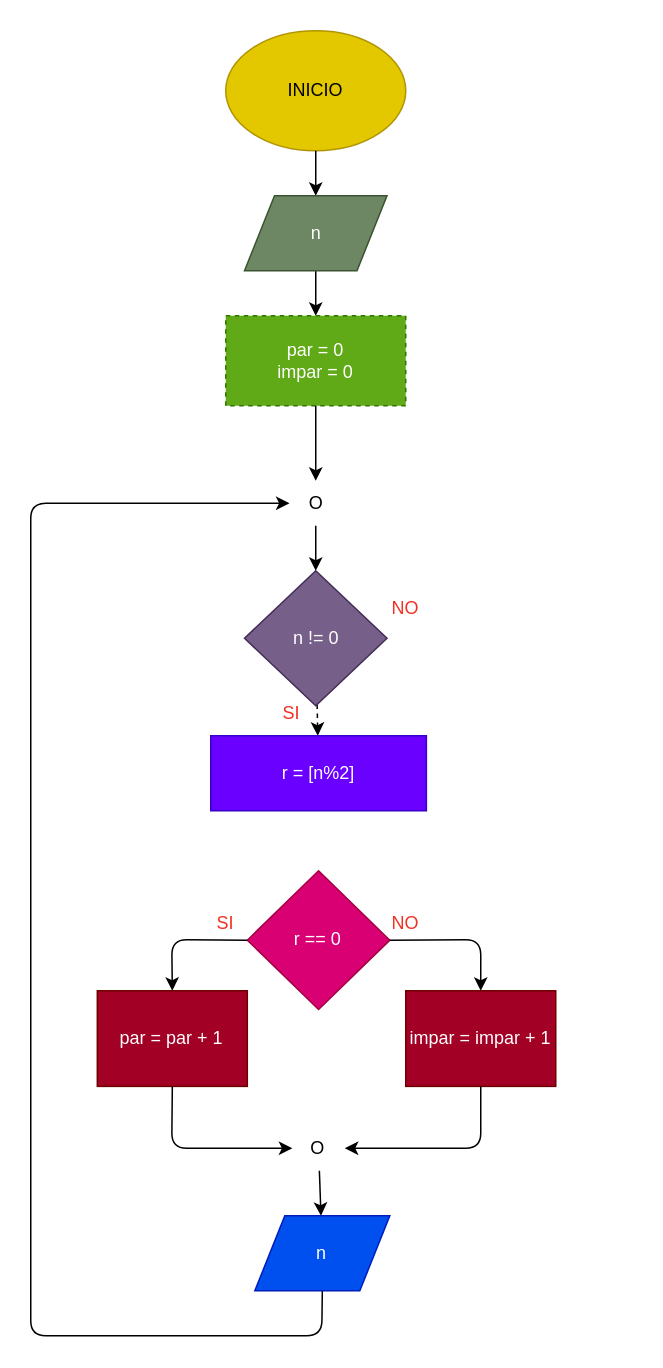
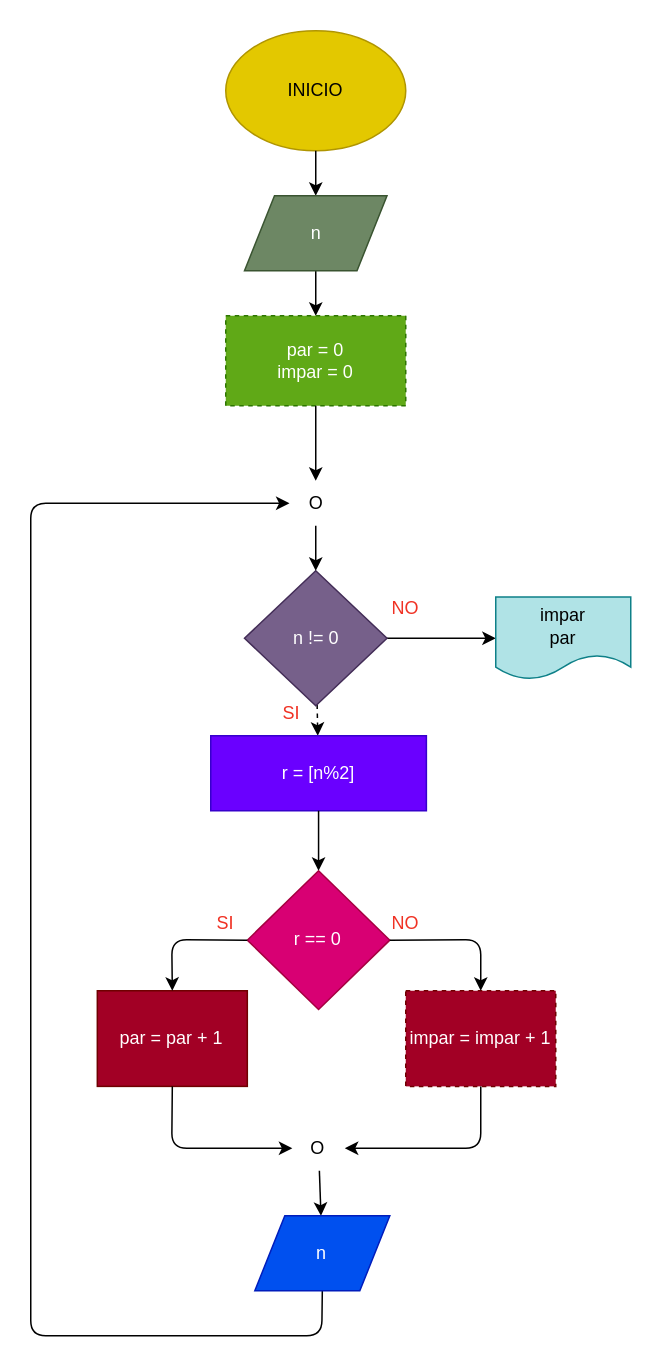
none -> (436, 638)
none -> (563, 638)
none -> (319, 836)
(481, 1039) -> (481, 1039)
